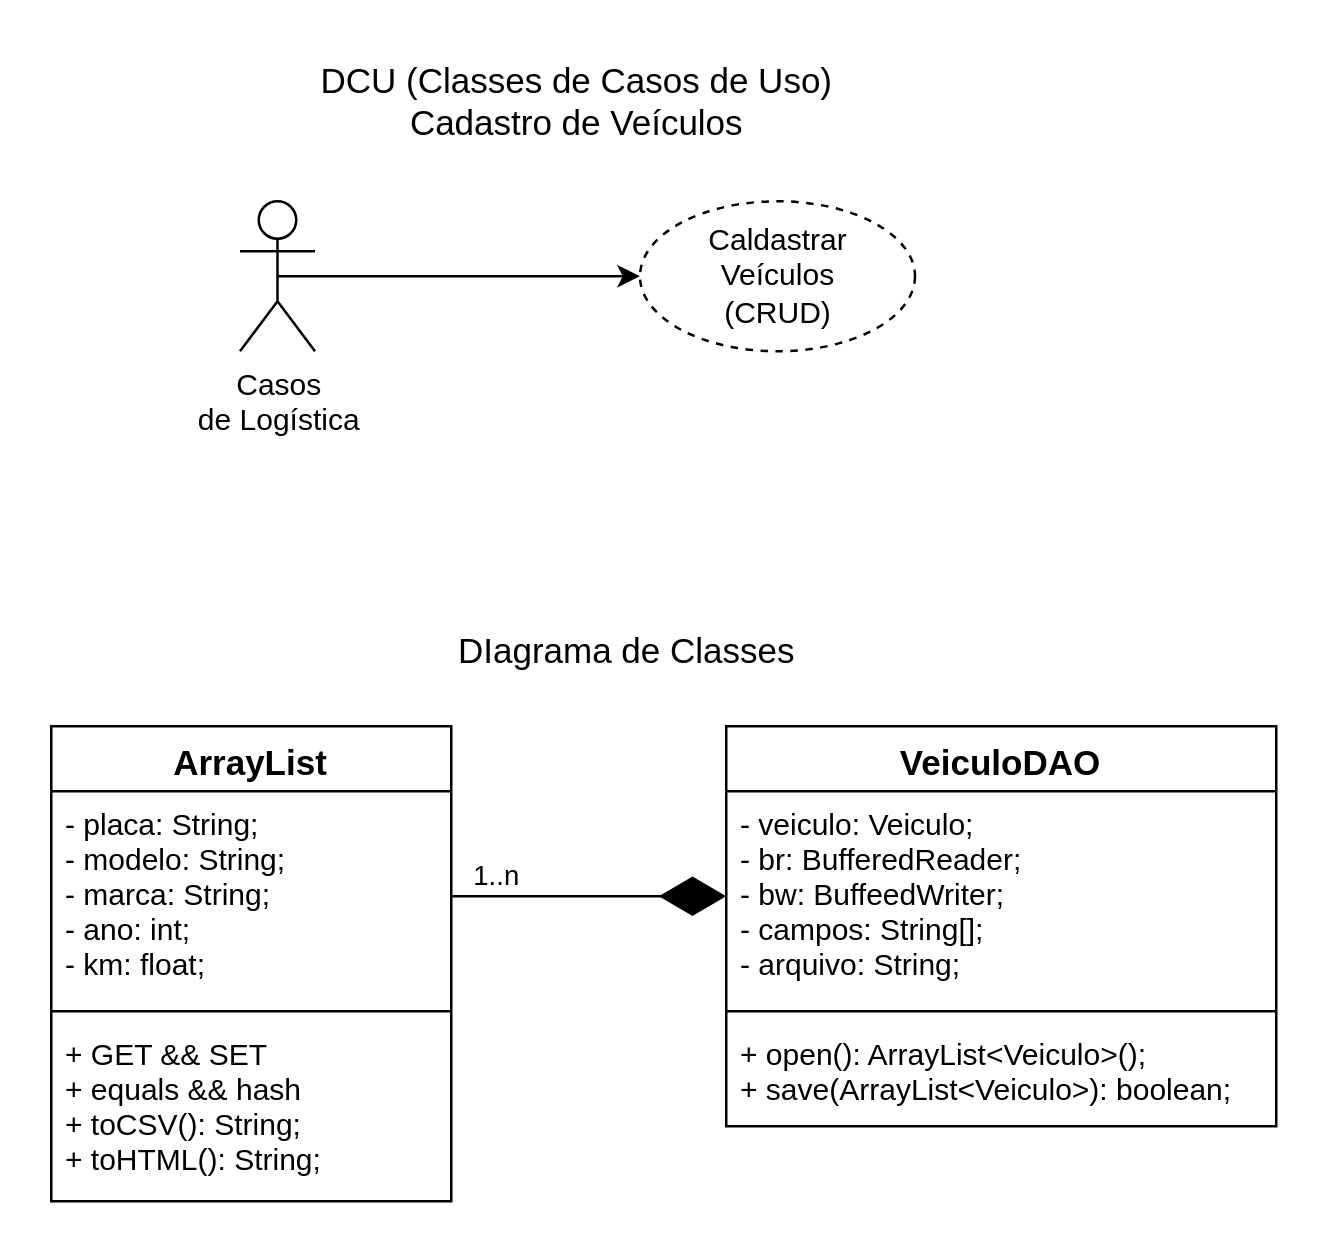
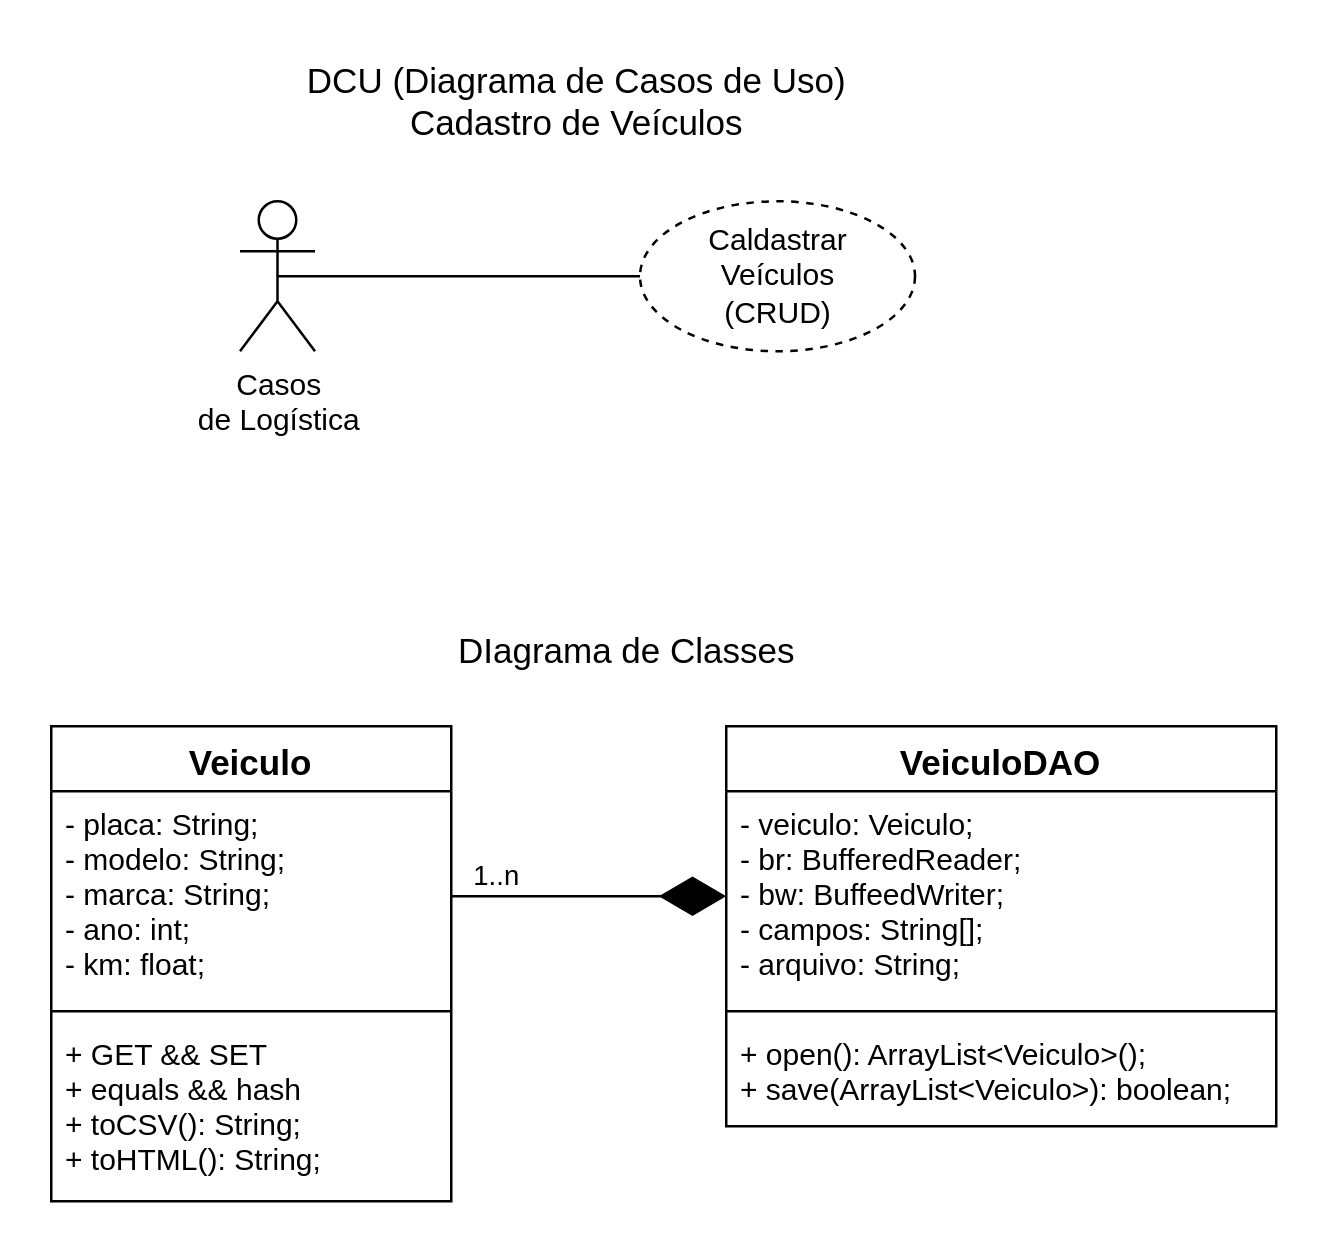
(578, 101) -> (578, 101)
(622, 276) -> (630, 276)
(250, 763) -> (250, 763)
